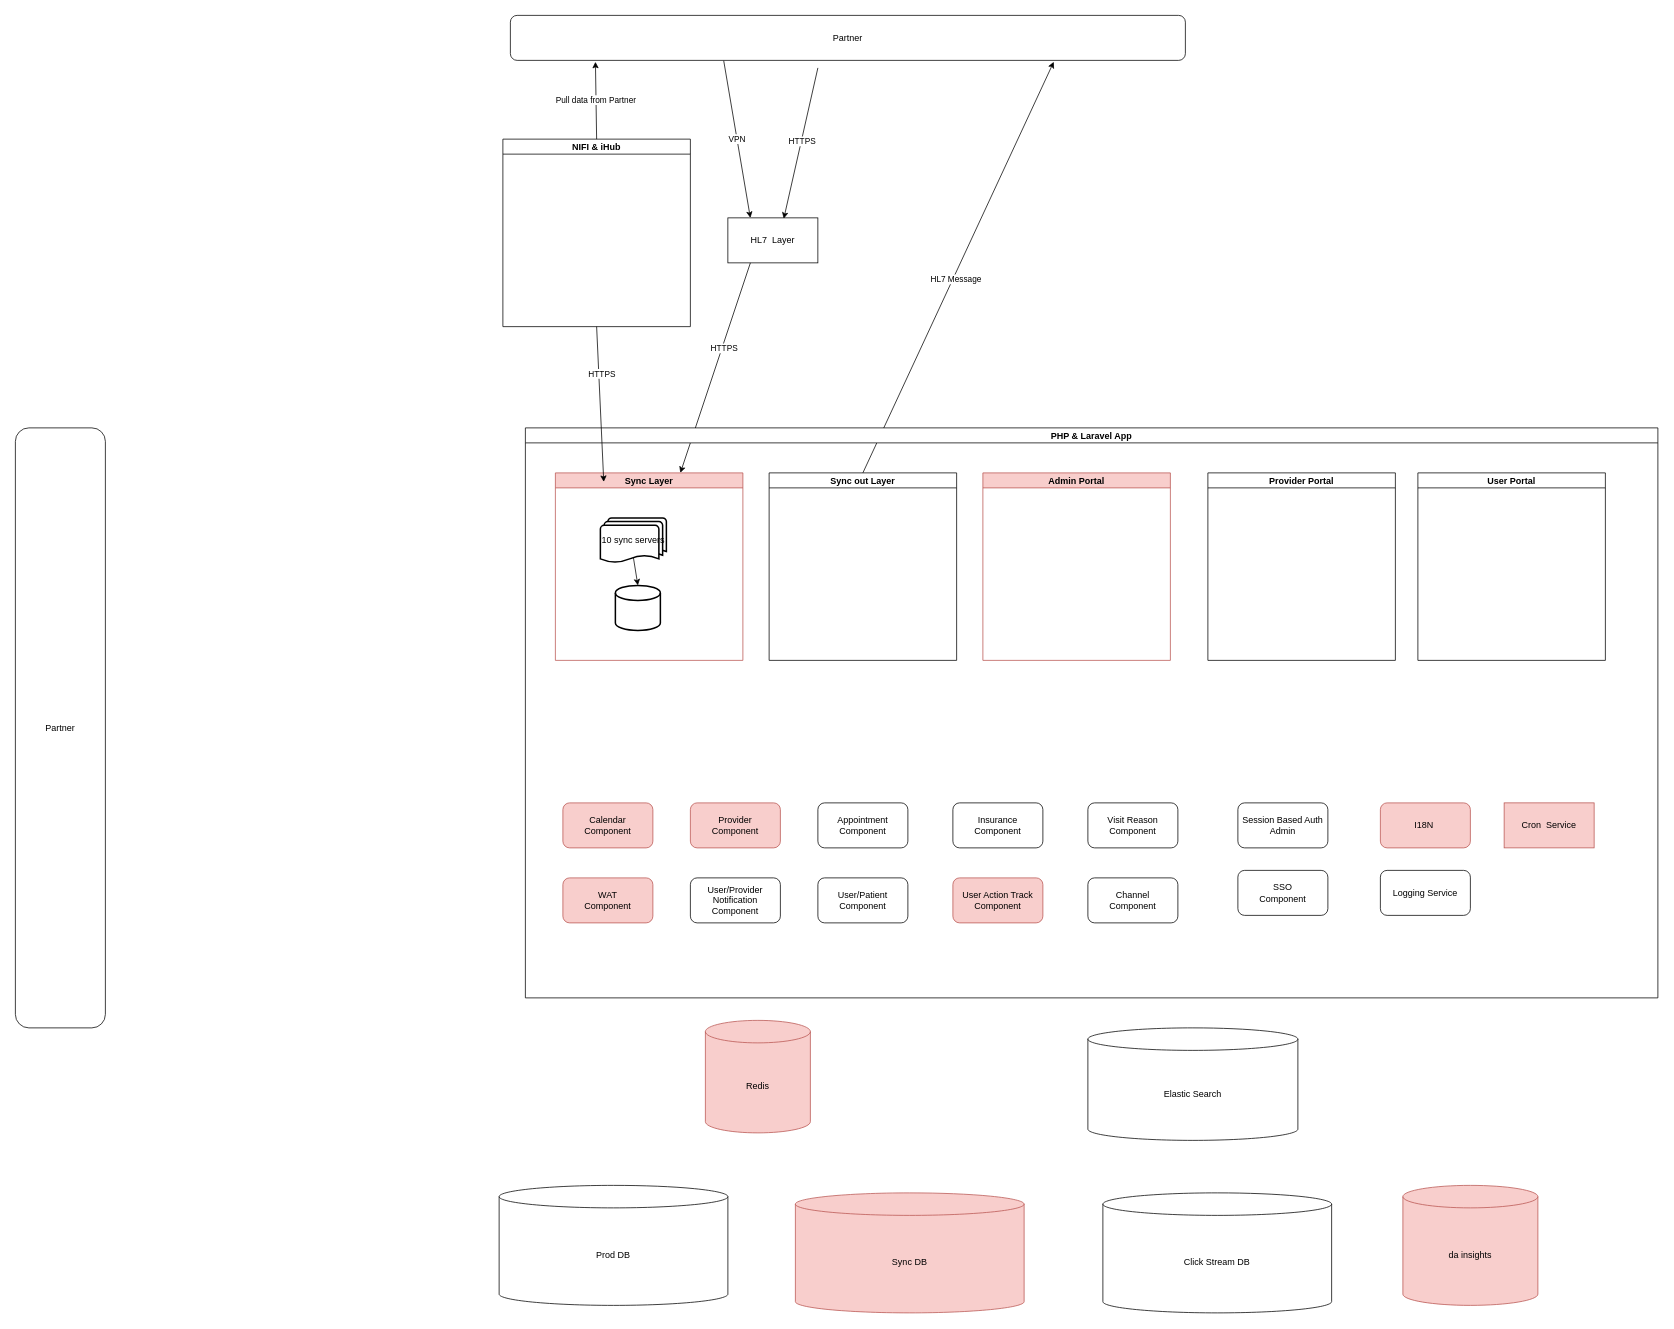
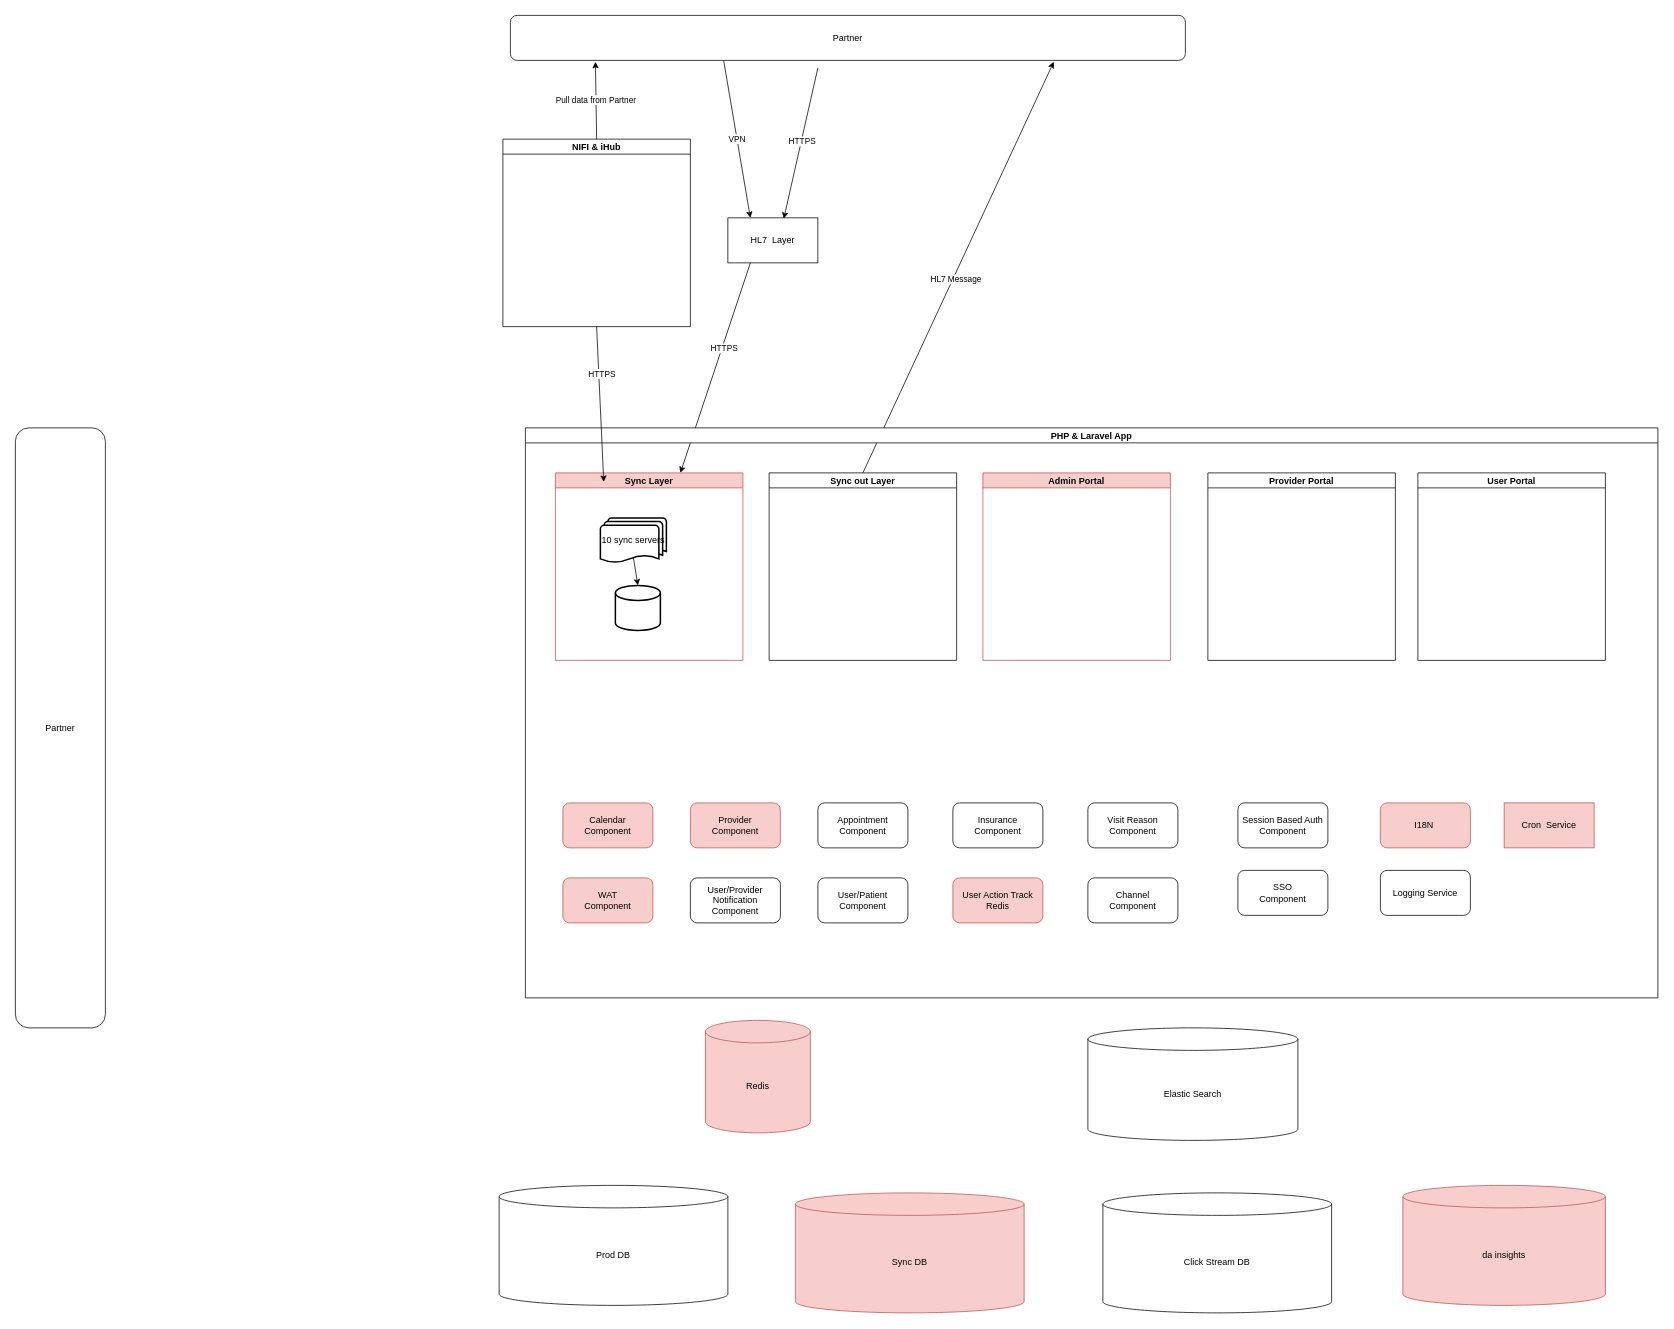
(1283, 825) -> (1283, 825)
(998, 900) -> (998, 900)
(1470, 1245) -> (1504, 1245)
